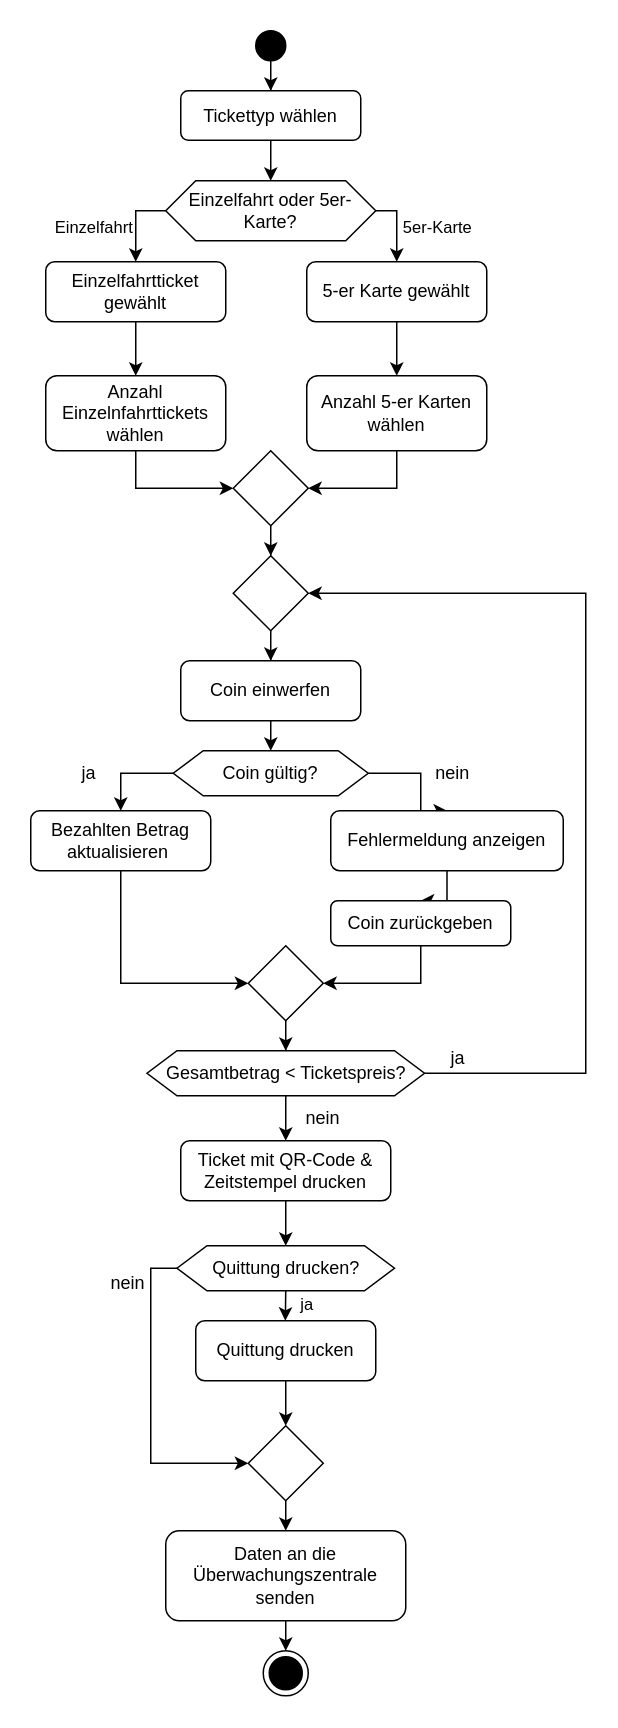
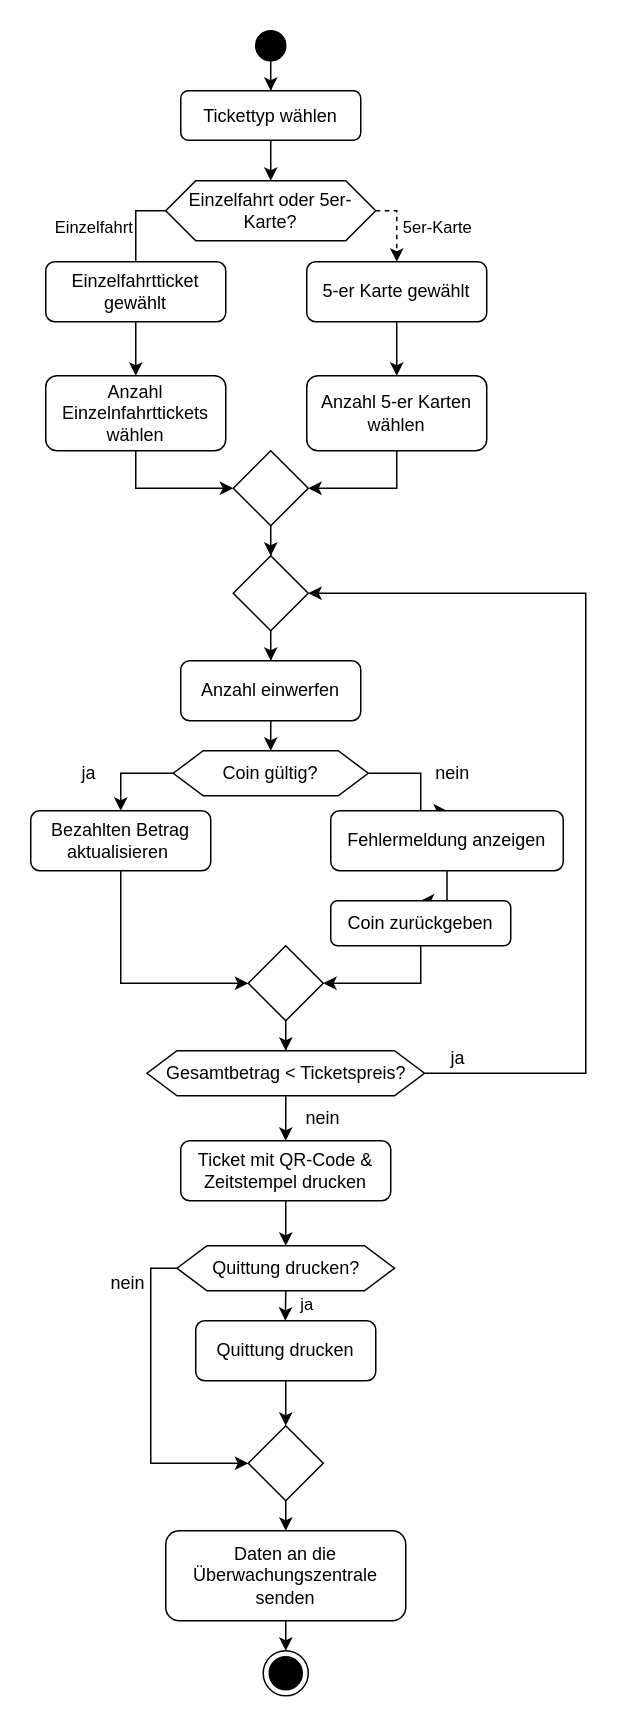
(397, 222) -> (397, 222)
(136, 250) -> (136, 254)
(271, 691) -> (271, 691)
